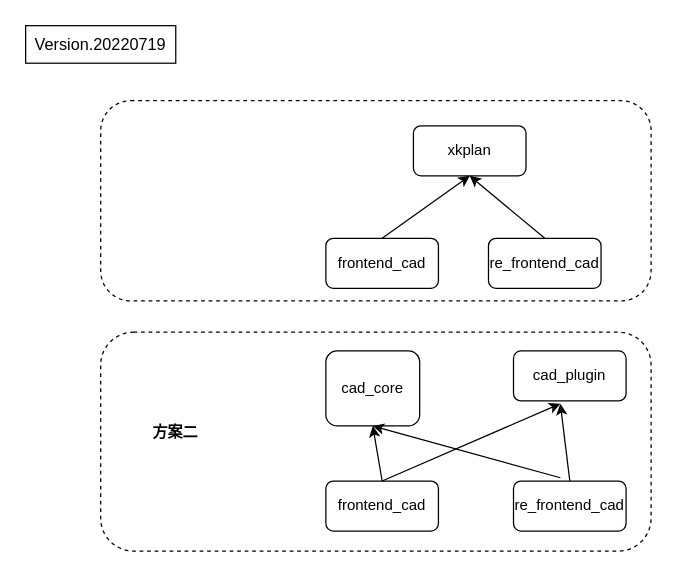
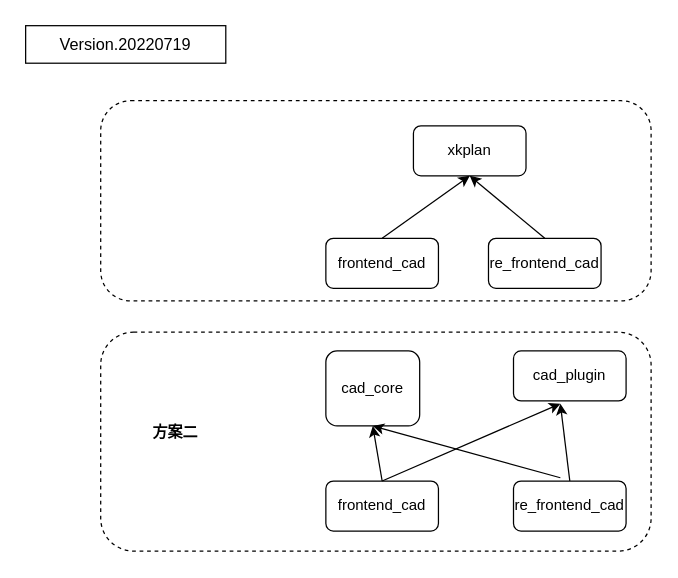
(101, 44) -> (126, 44)
